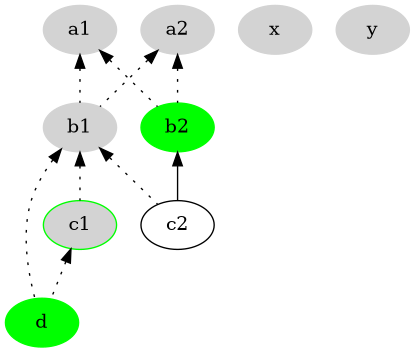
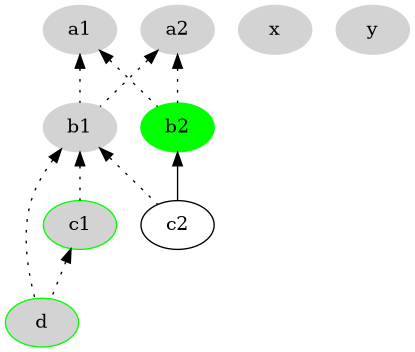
(42, 323) -> (42, 323)
